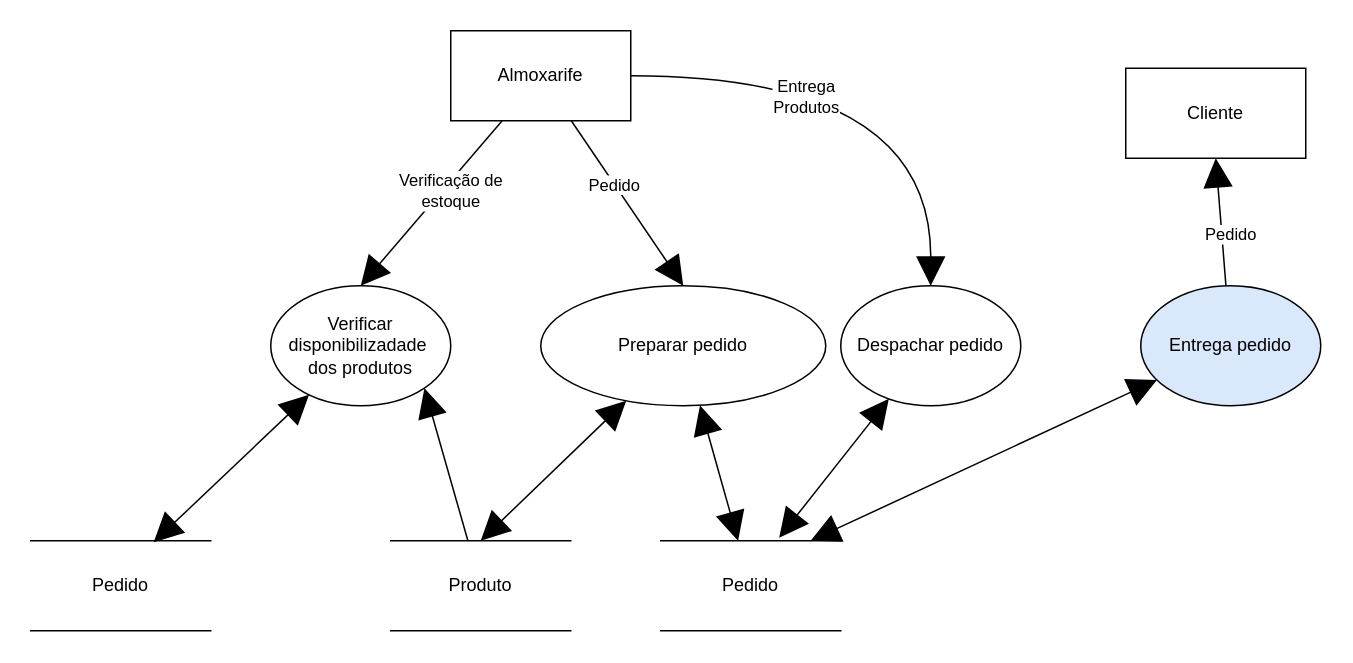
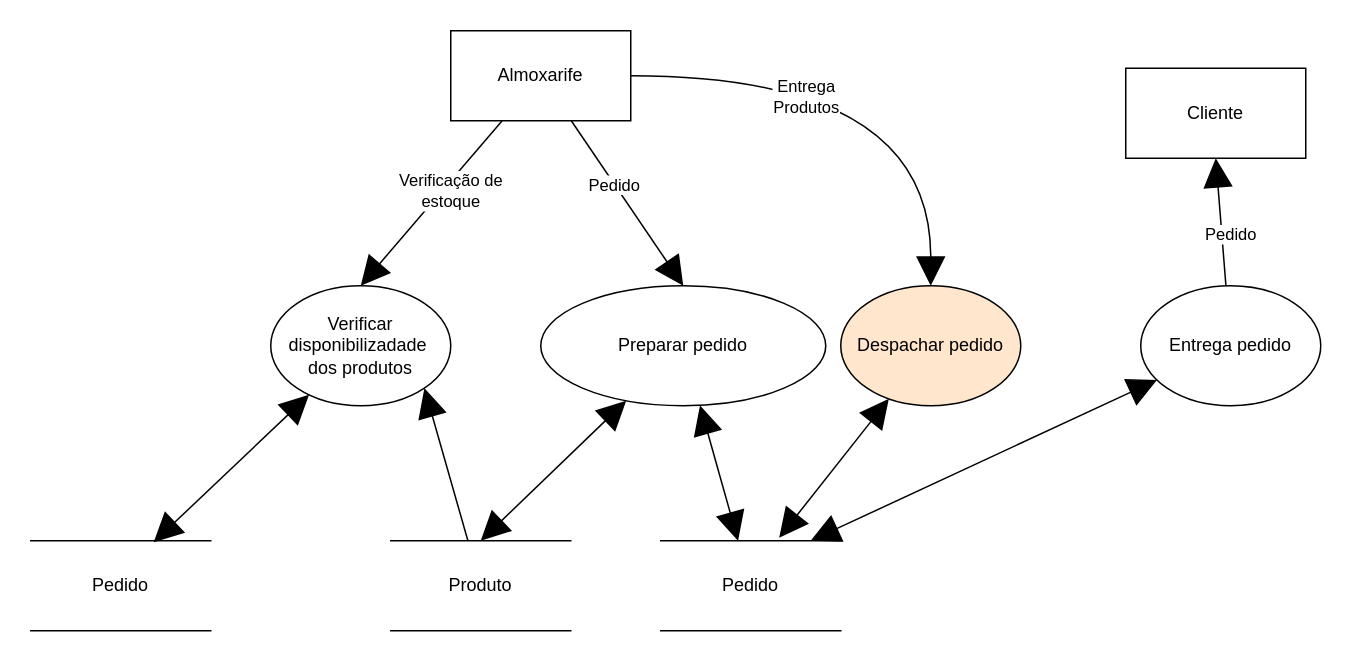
(931, 346) -> (931, 346)
(1231, 346) -> (1231, 346)
